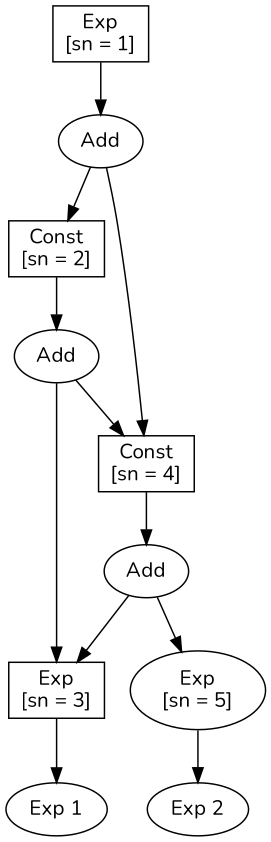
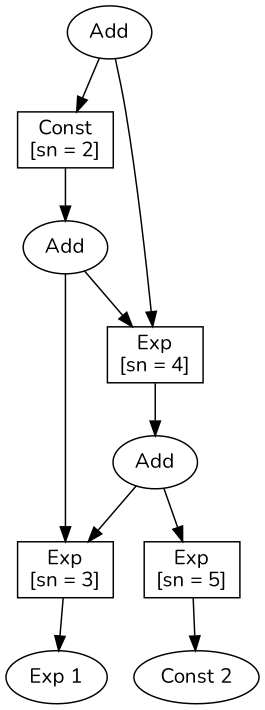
(101, 34) -> none
(146, 464) -> (155, 355)
(198, 690) -> (192, 570)
(198, 809) -> (196, 677)
